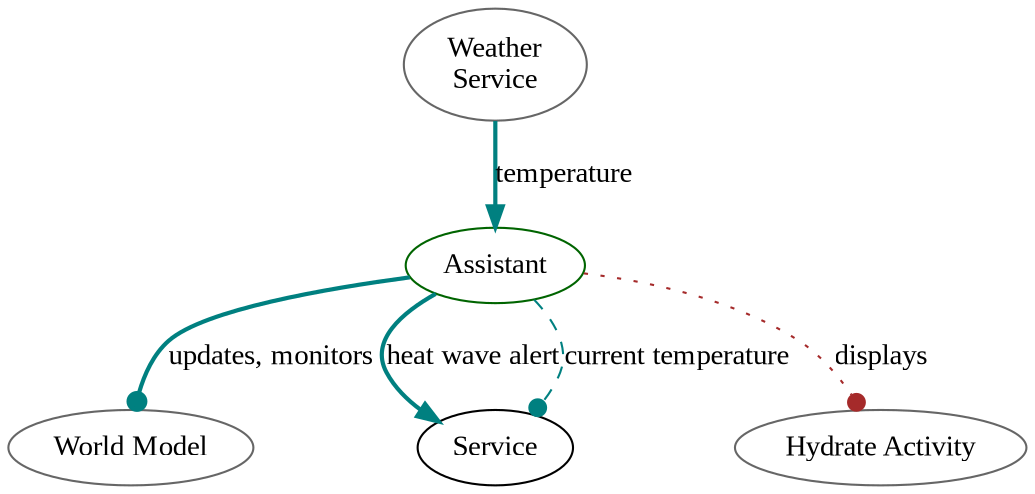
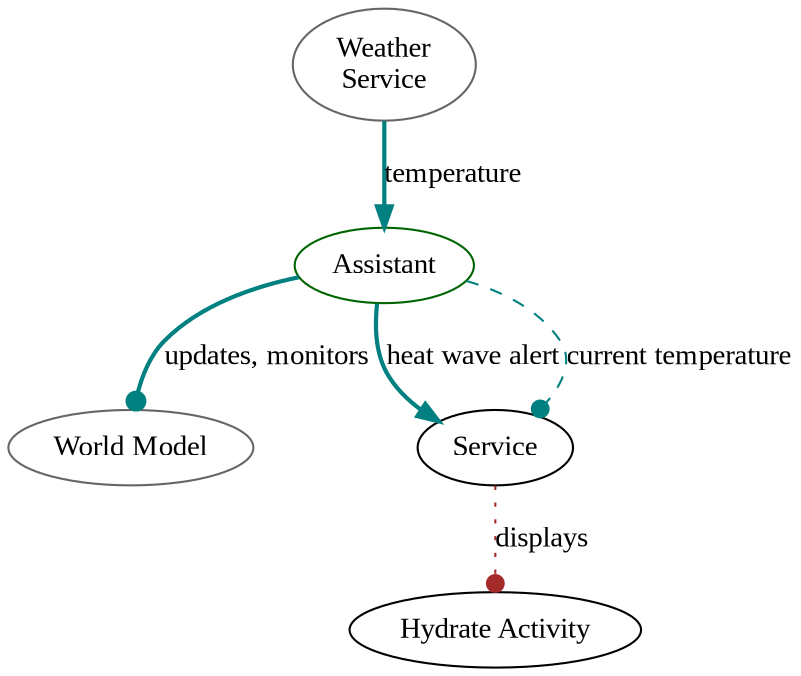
(731, 308) -> (495, 530)
(881, 448) -> (495, 630)
